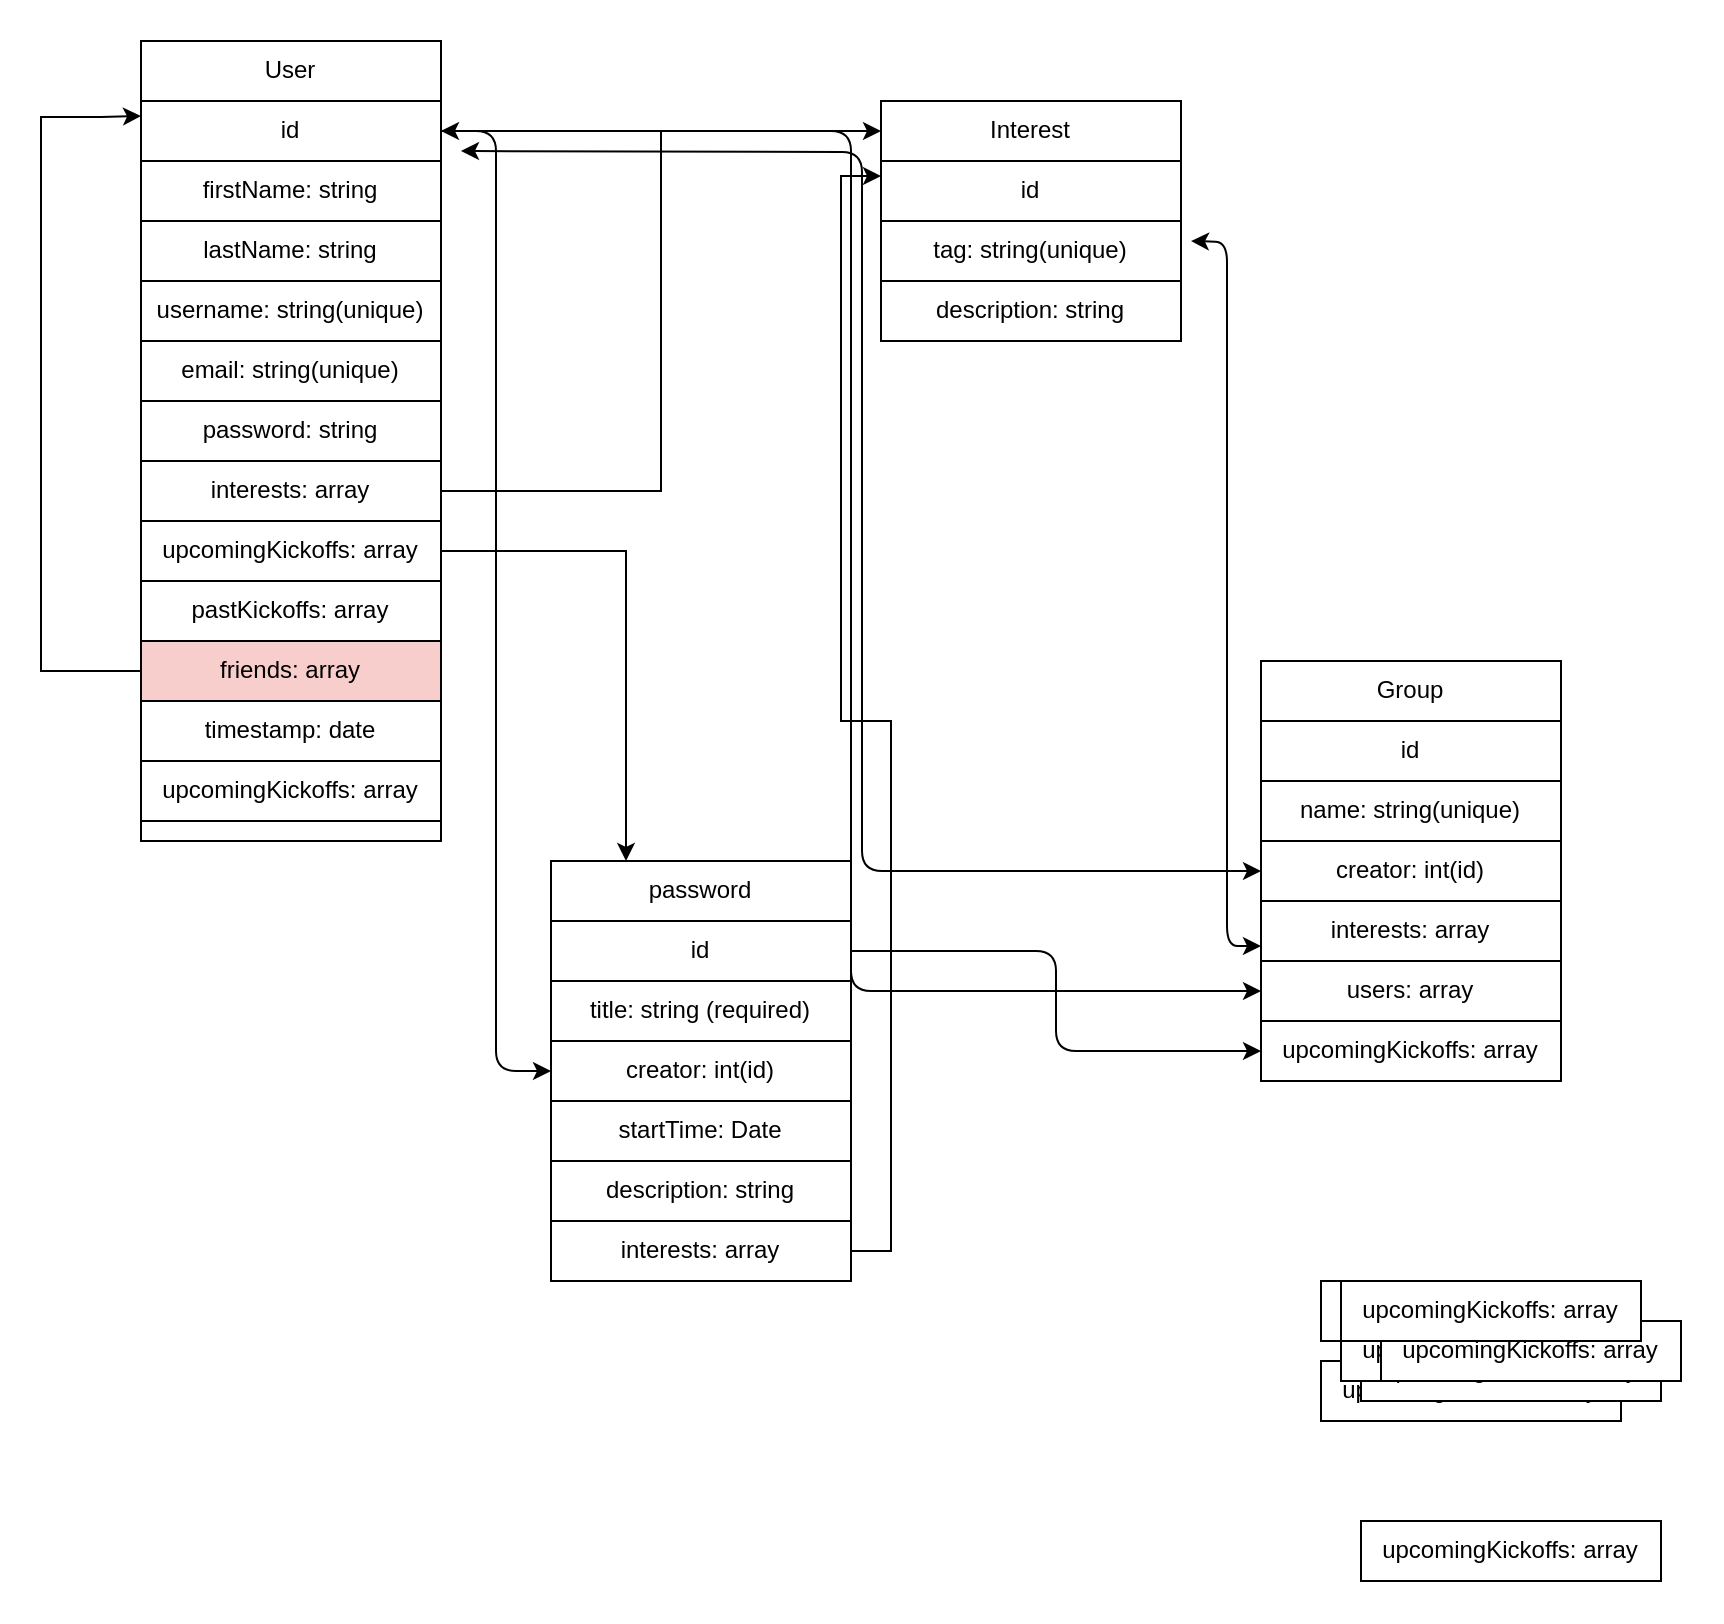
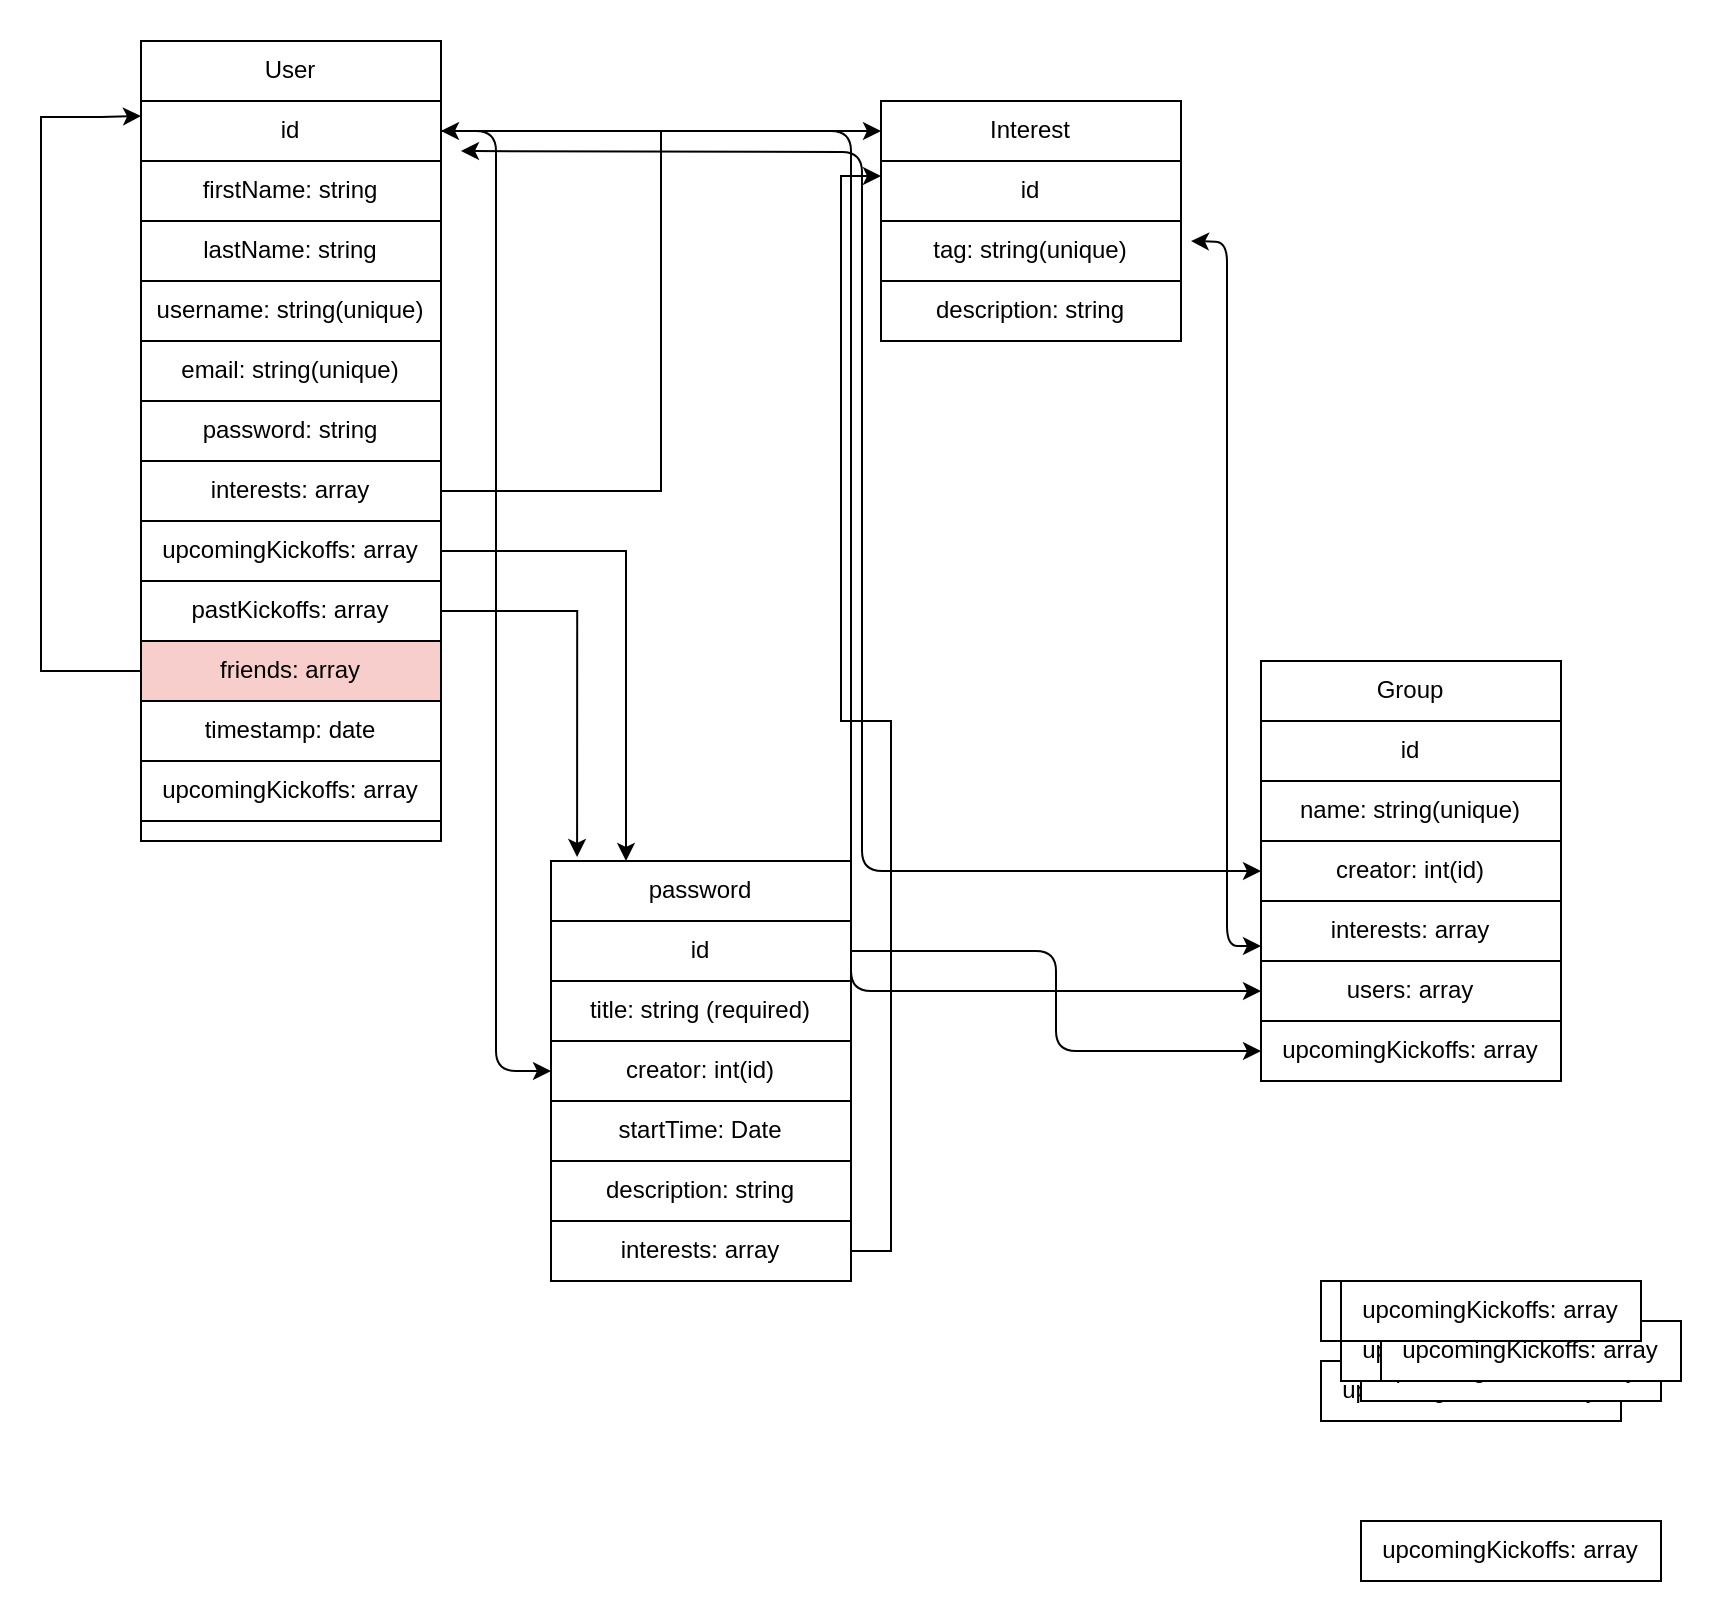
none -> (577, 659)
